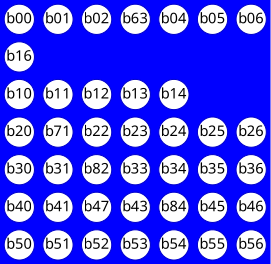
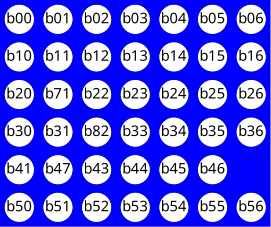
(135, 19) -> (135, 19)
none -> (213, 57)
(19, 207) -> none
(174, 207) -> (135, 170)
